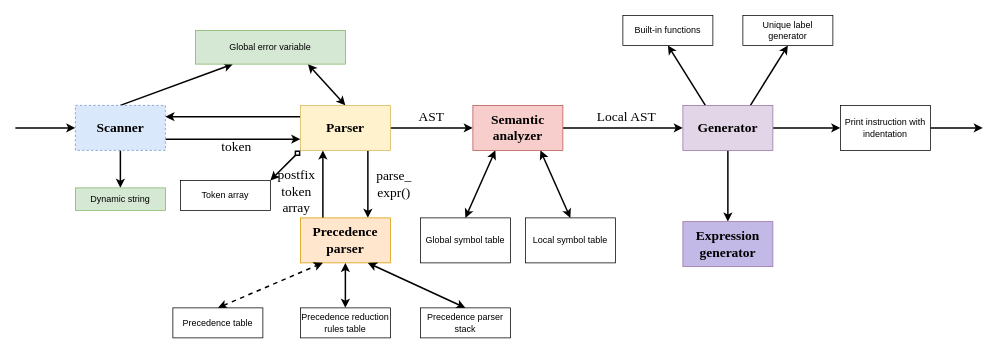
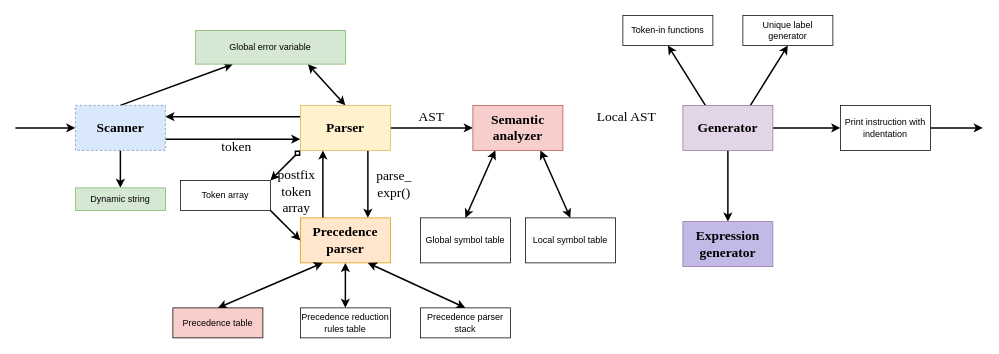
(668, 30) -> (668, 30)
(619, 128) -> none
none -> (283, 223)
(271, 285) -> (271, 285)
(218, 323) -> (218, 323)
